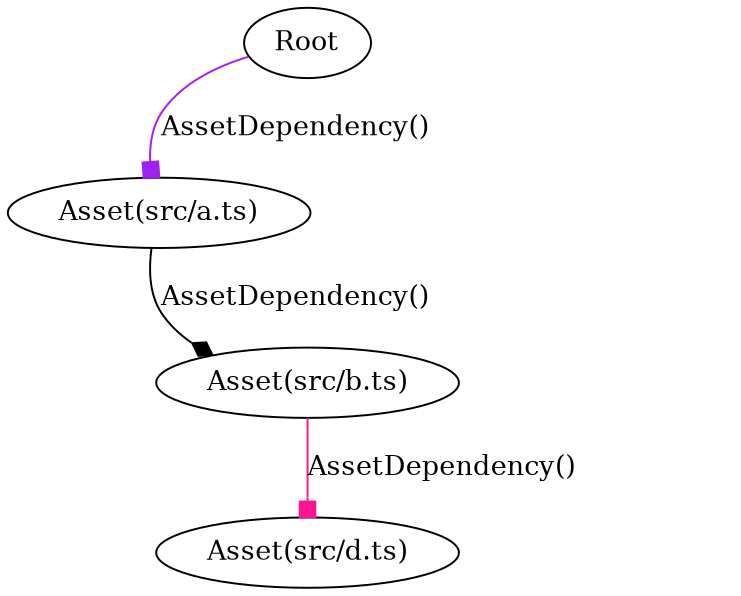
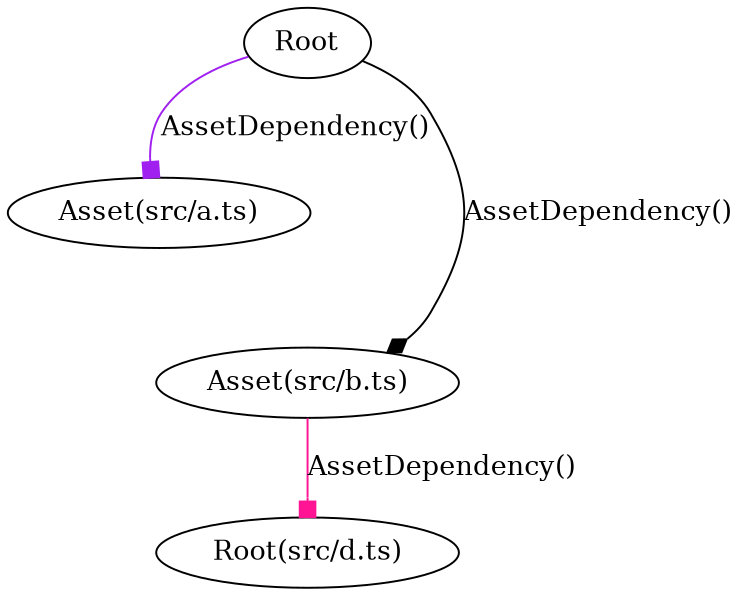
(156, 302) -> (461, 187)
(308, 553) -> (308, 553)
